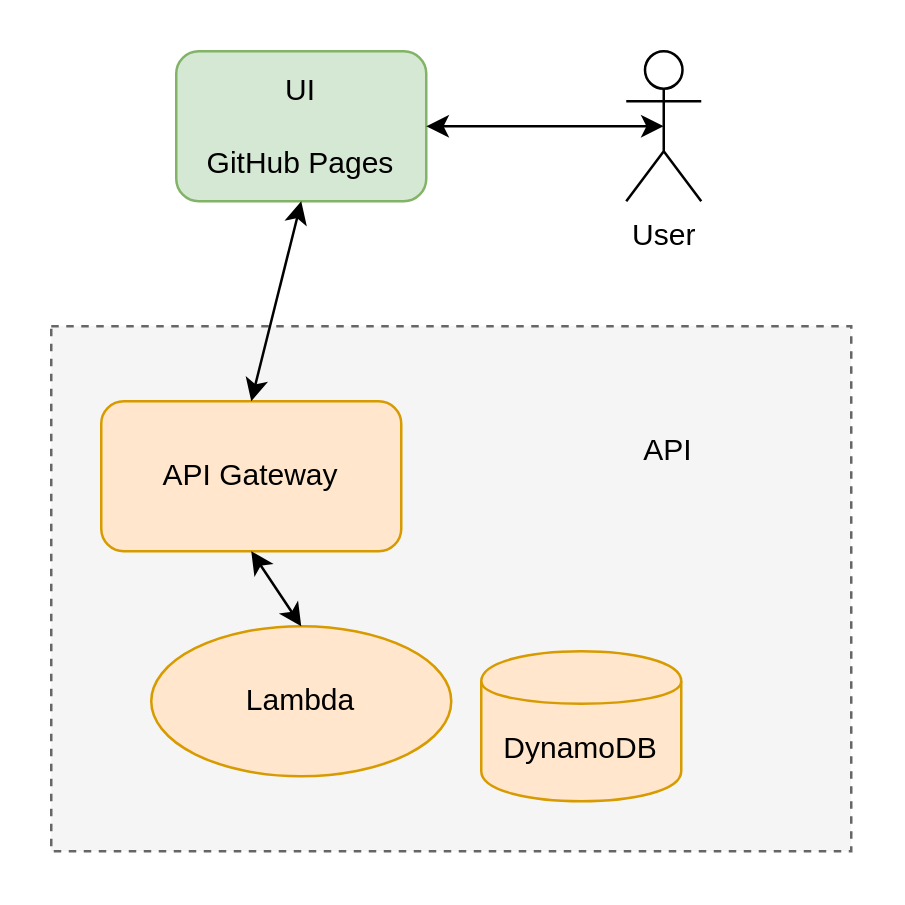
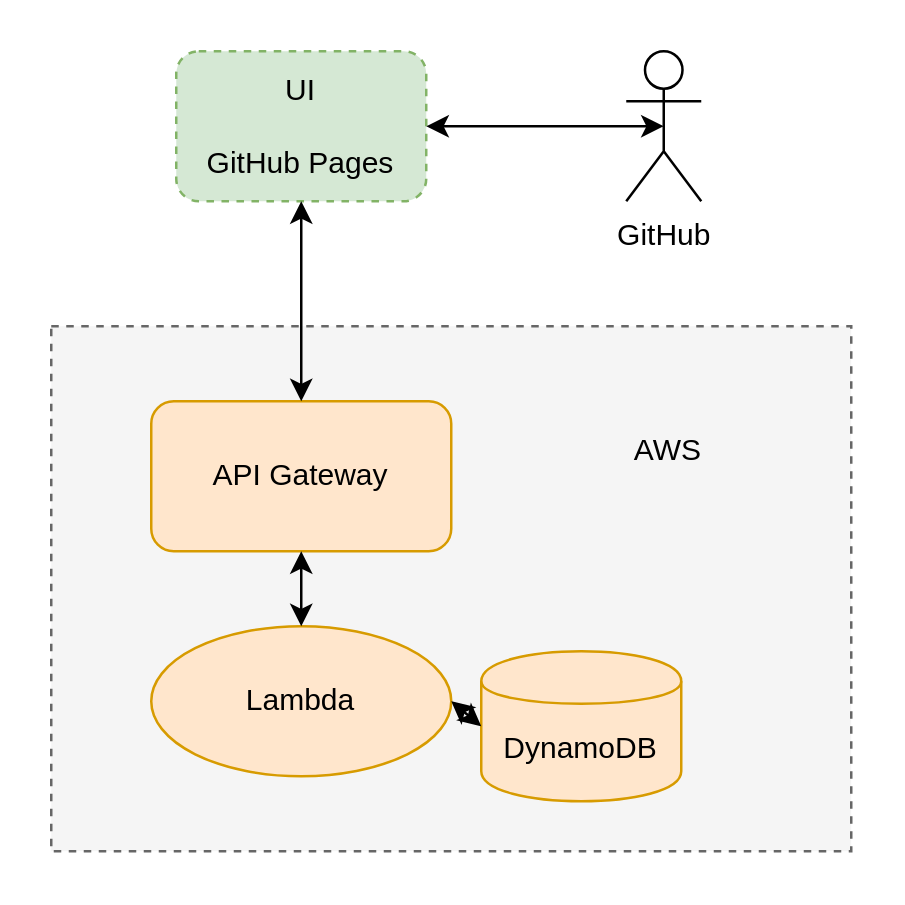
(301, 126) -> (301, 126)
(665, 237) -> (665, 237)
(669, 451) -> (669, 451)
(251, 476) -> (301, 476)
none -> (466, 713)
